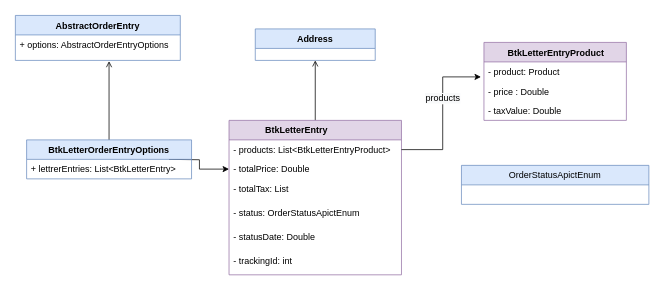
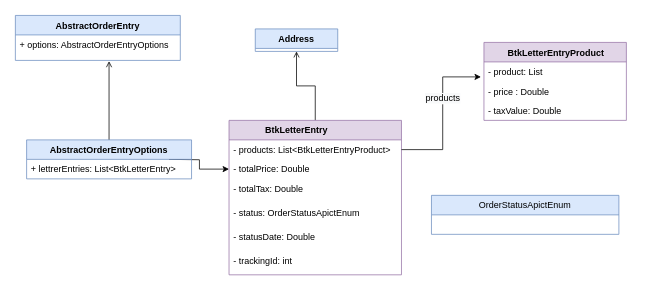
(315, 45) -> (297, 40)
(530, 72) -> (521, 72)
(109, 150) -> (109, 150)
(555, 185) -> (525, 215)
(268, 189) -> (273, 189)
